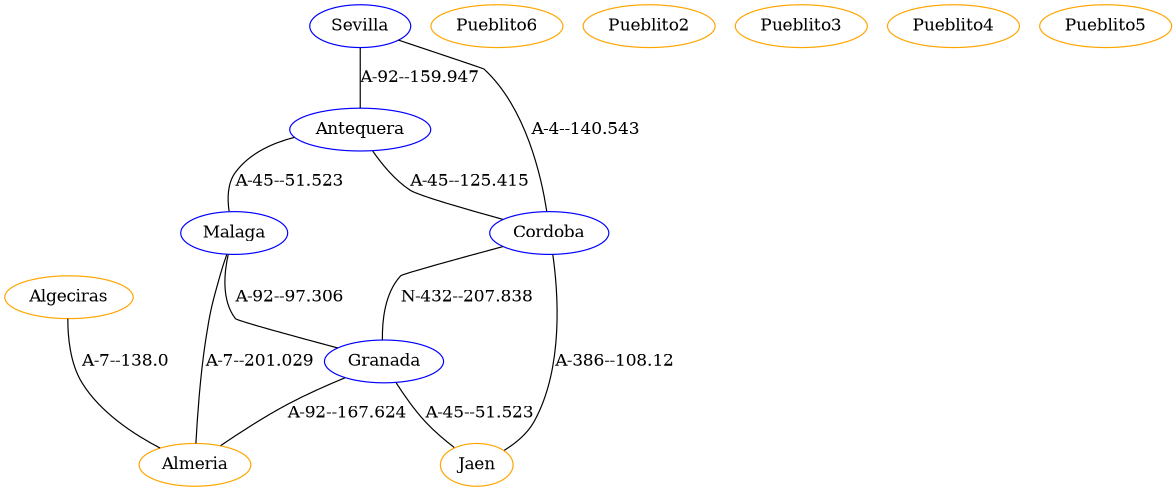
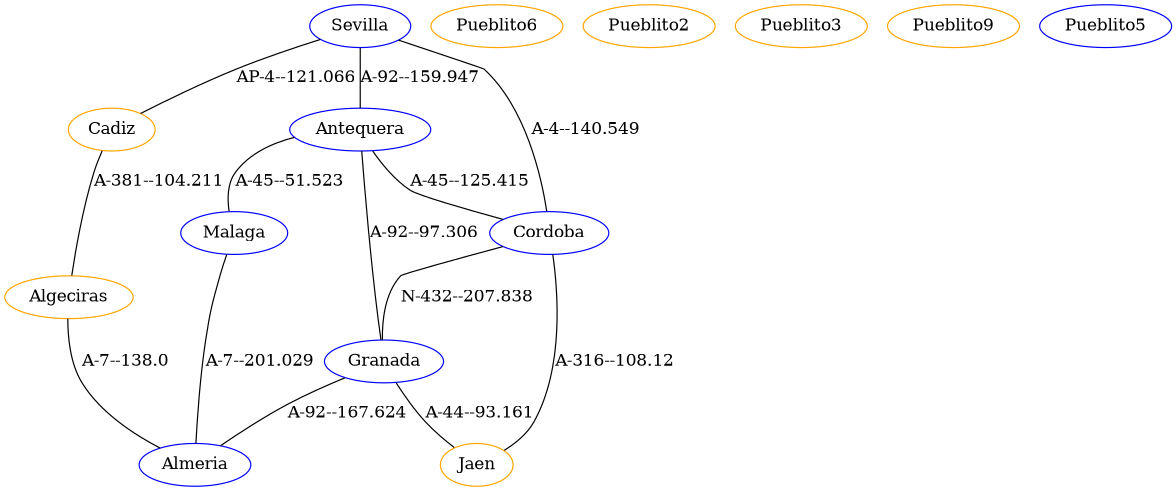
(953, 26) -> (953, 26)
(1106, 26) -> (1106, 26)
none -> (112, 130)
(586, 130) -> (586, 130)
(254, 325) -> (370, 246)
(615, 361) -> (615, 361)
(480, 413) -> (480, 413)
(195, 465) -> (195, 465)
